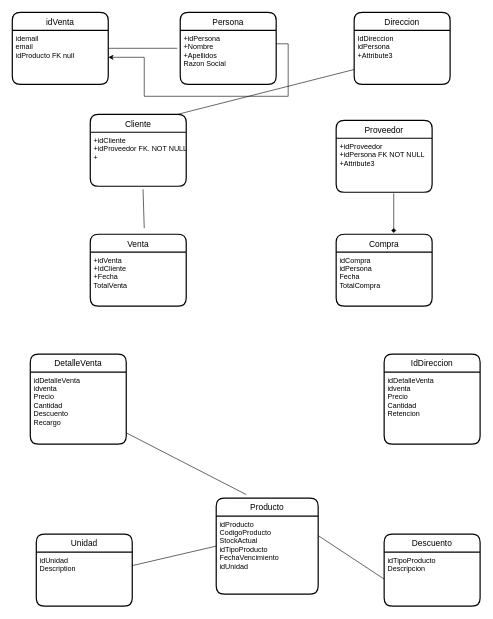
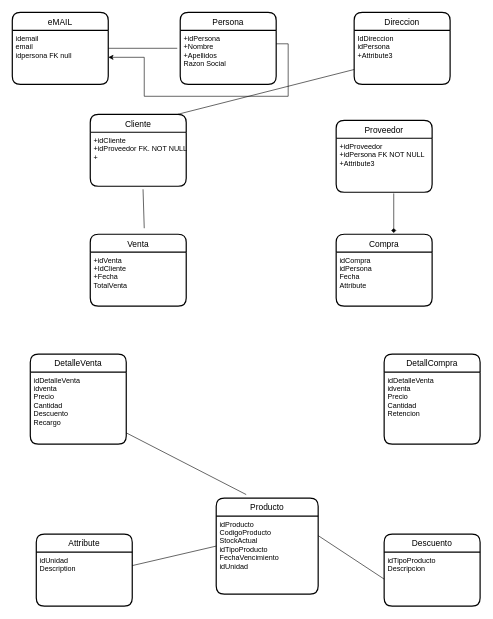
(60, 22) -> (60, 22)
(27, 38) -> (27, 38)
(355, 260) -> (355, 260)
(432, 364) -> (432, 364)
(84, 544) -> (84, 544)
